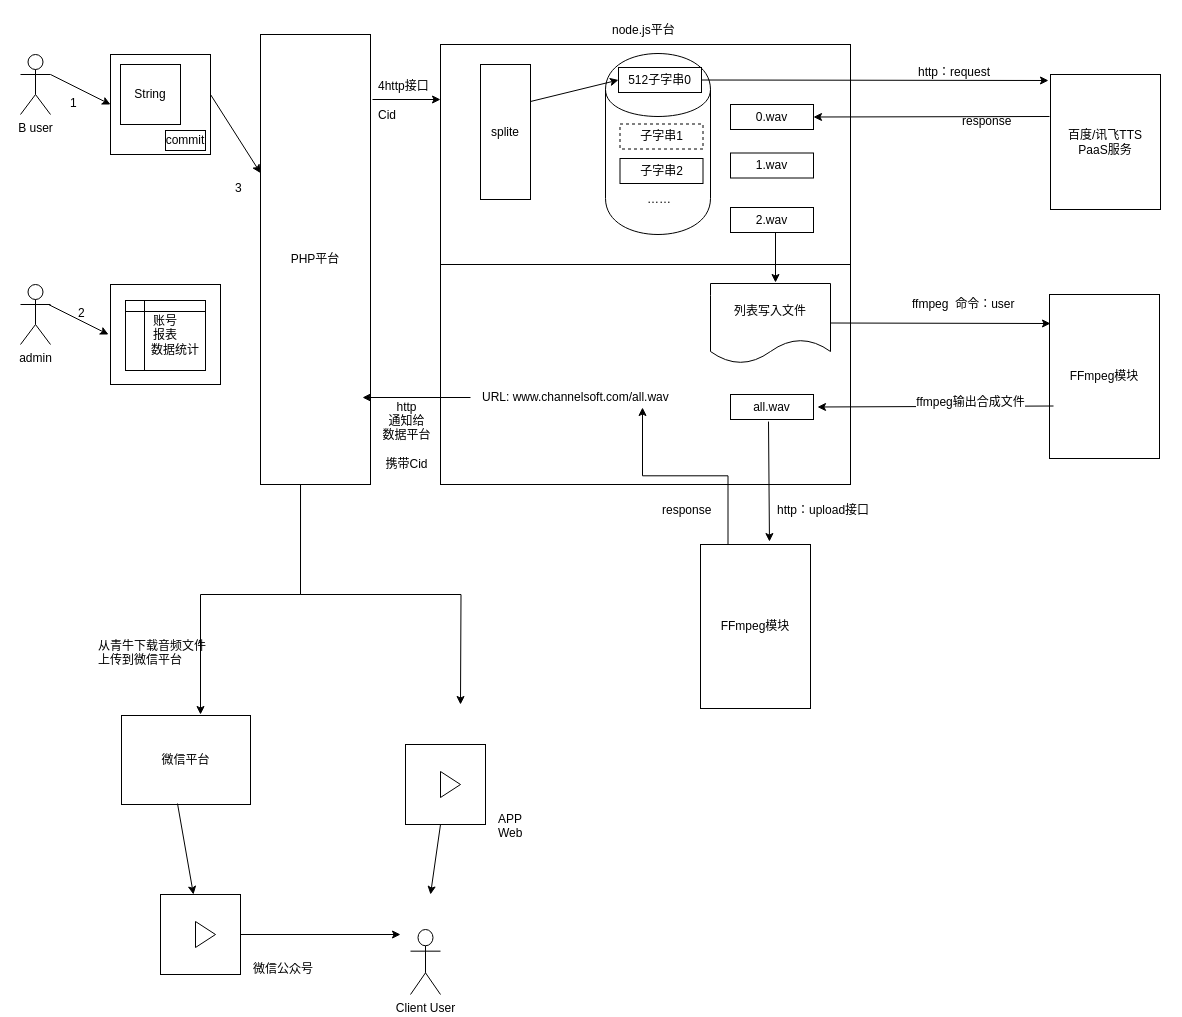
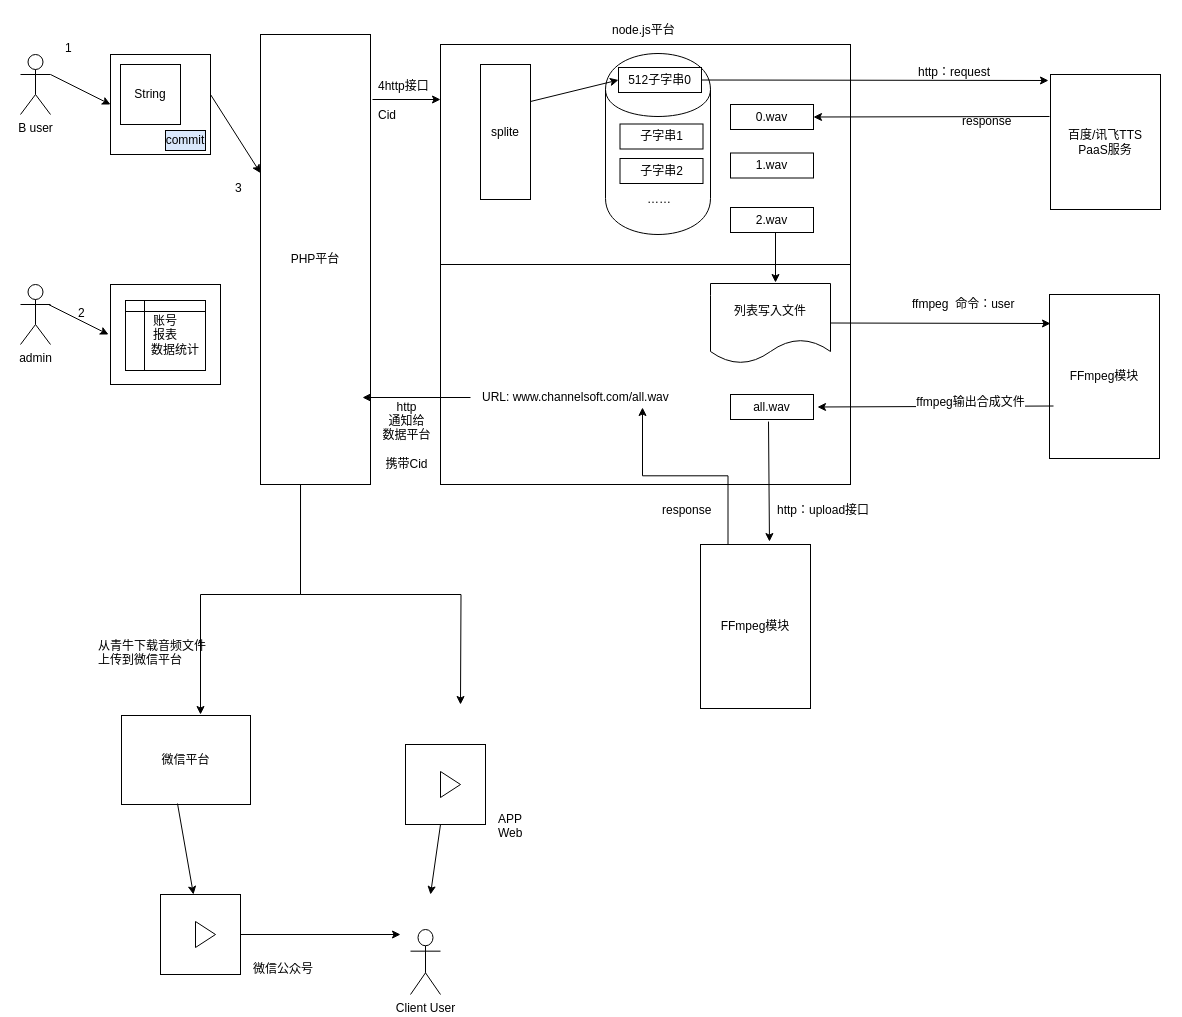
(79, 104) -> (74, 49)
(662, 137) -> (662, 137)
(186, 141) -> (186, 141)
